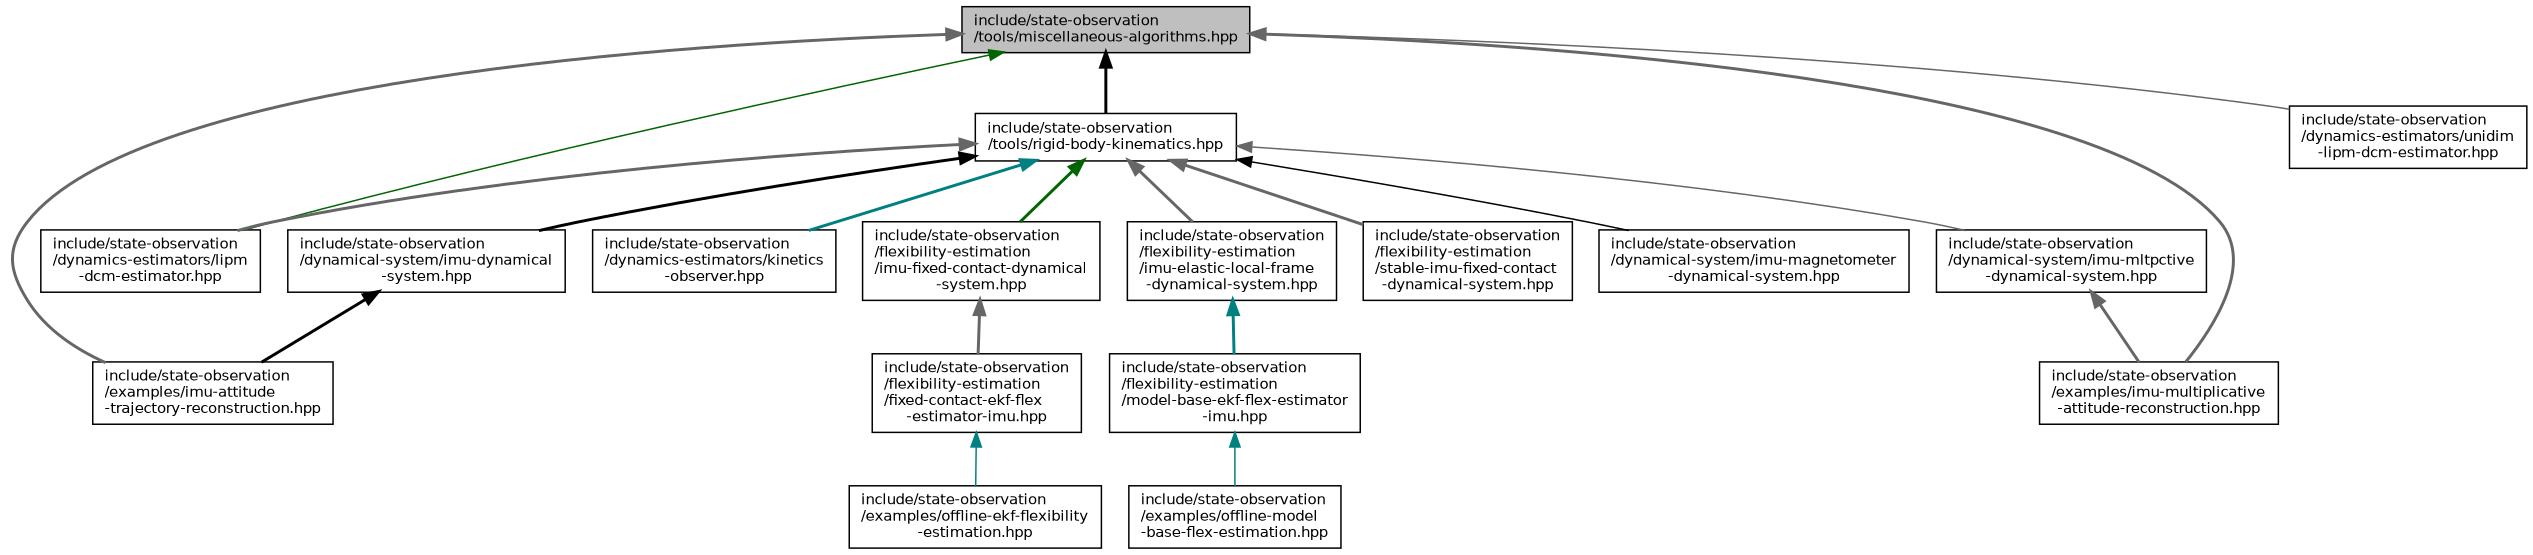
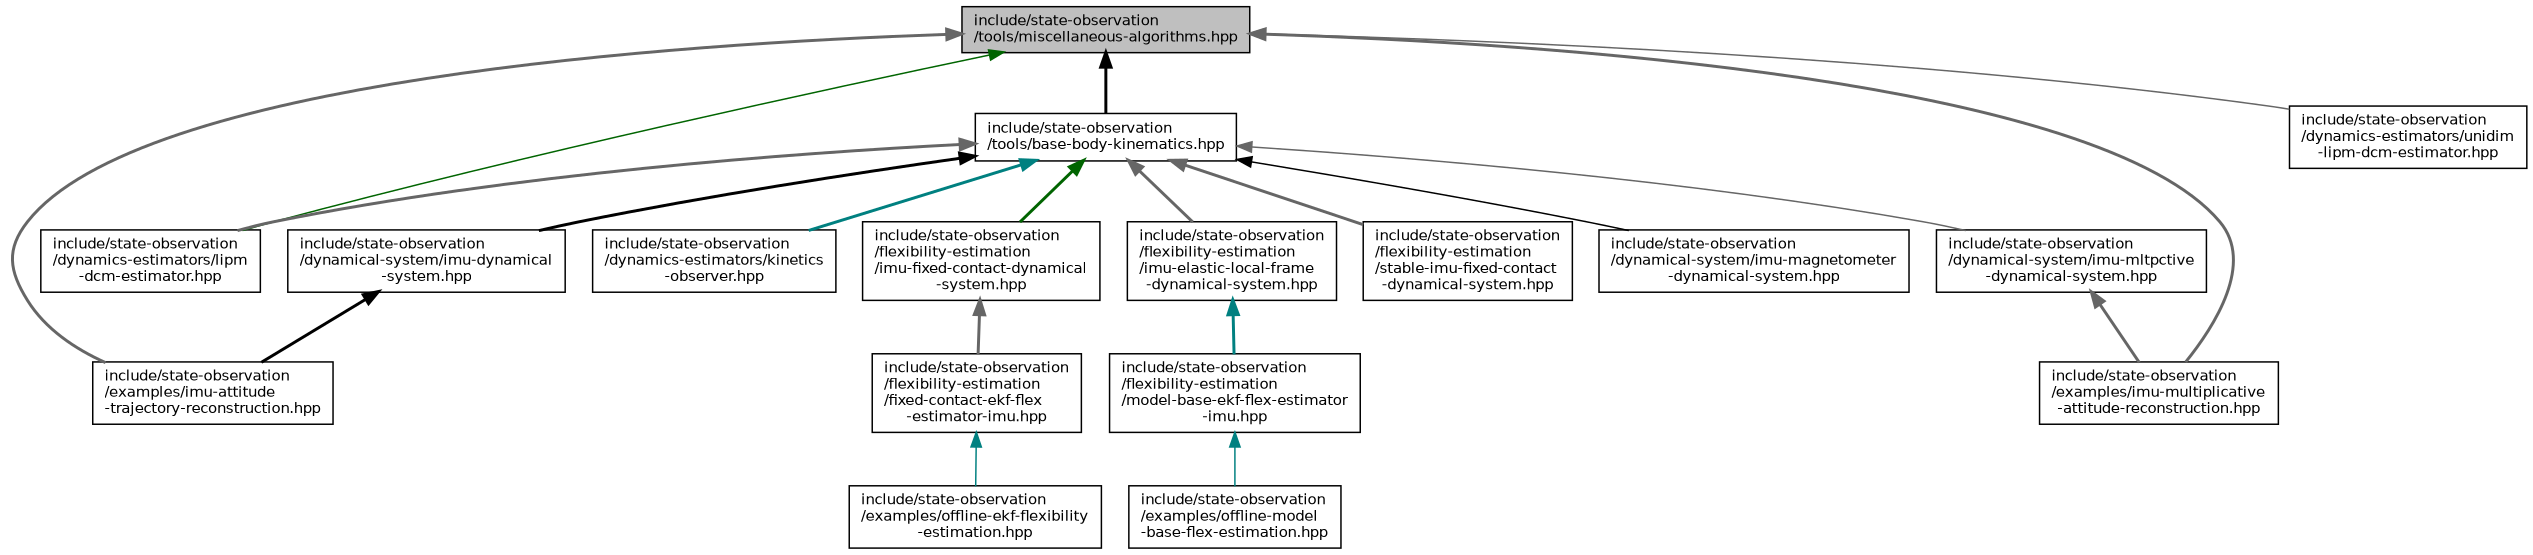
(1106, 137) -> (1106, 137)
